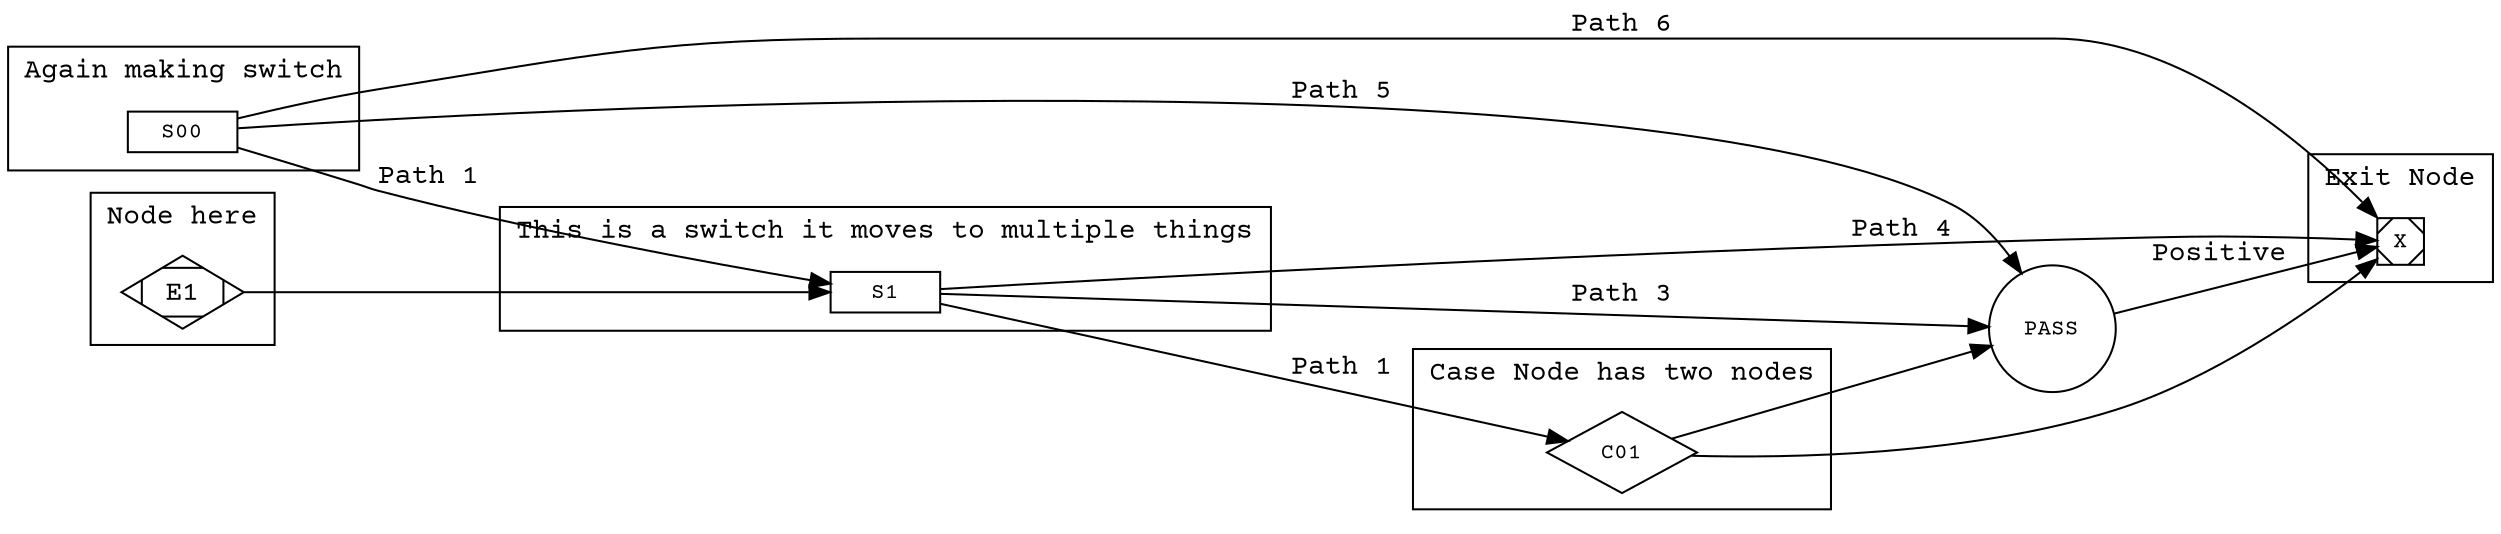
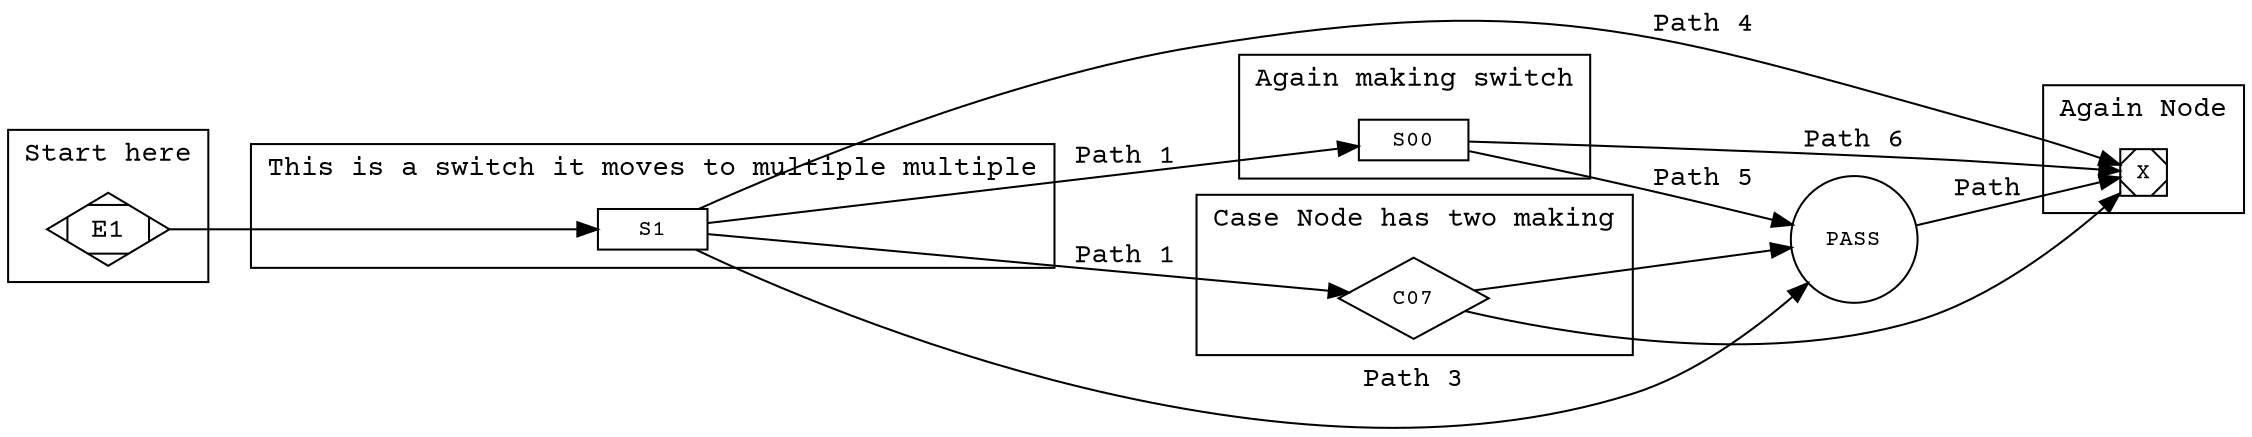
(2401, 178) -> (2144, 109)
(183, 216) -> (108, 153)
(521, 225) -> (1023, 186)
(885, 230) -> (653, 167)
(2220, 253) -> (1988, 188)
(1622, 372) -> (1415, 218)
(1622, 453) -> (1414, 298)
